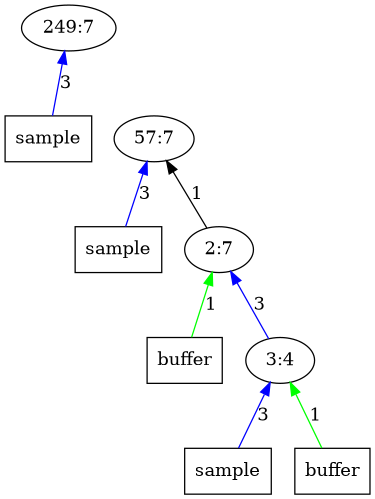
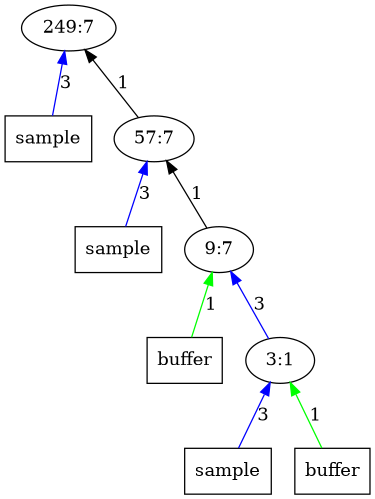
none -> (116, 89)
(219, 250) -> (219, 250)
(280, 360) -> (280, 360)
